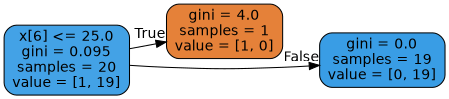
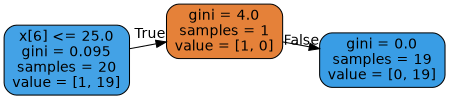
(219, 69) -> (296, 44)
